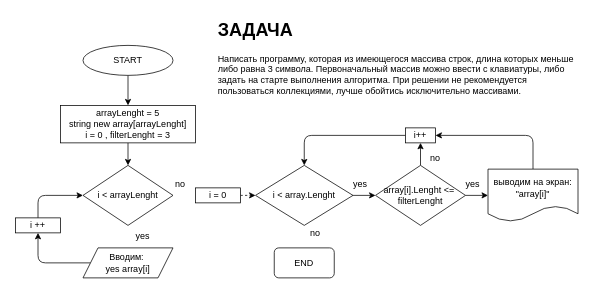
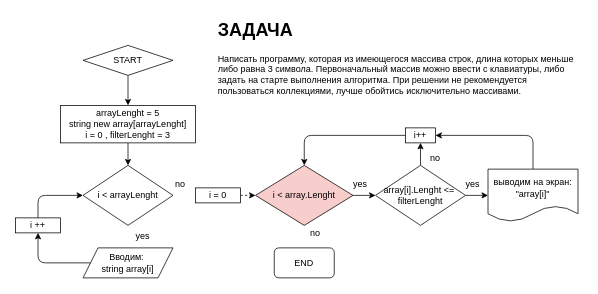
(128, 60) -> (128, 60)
(304, 195) -> (304, 195)
(128, 263) -> (128, 263)
